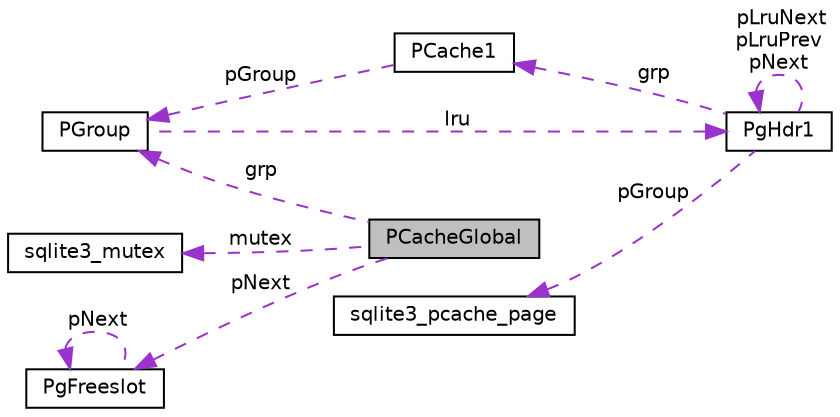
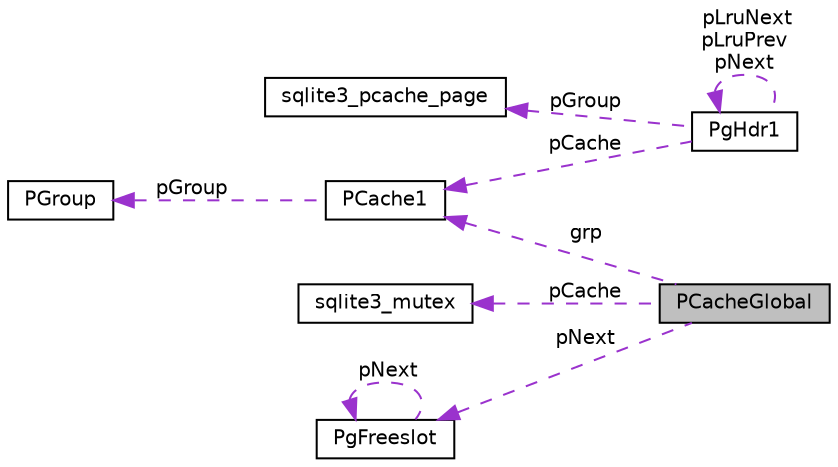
(651, 74) -> (583, 145)
(427, 132) -> none
(262, 195) -> (571, 254)
(258, 240) -> (583, 292)
